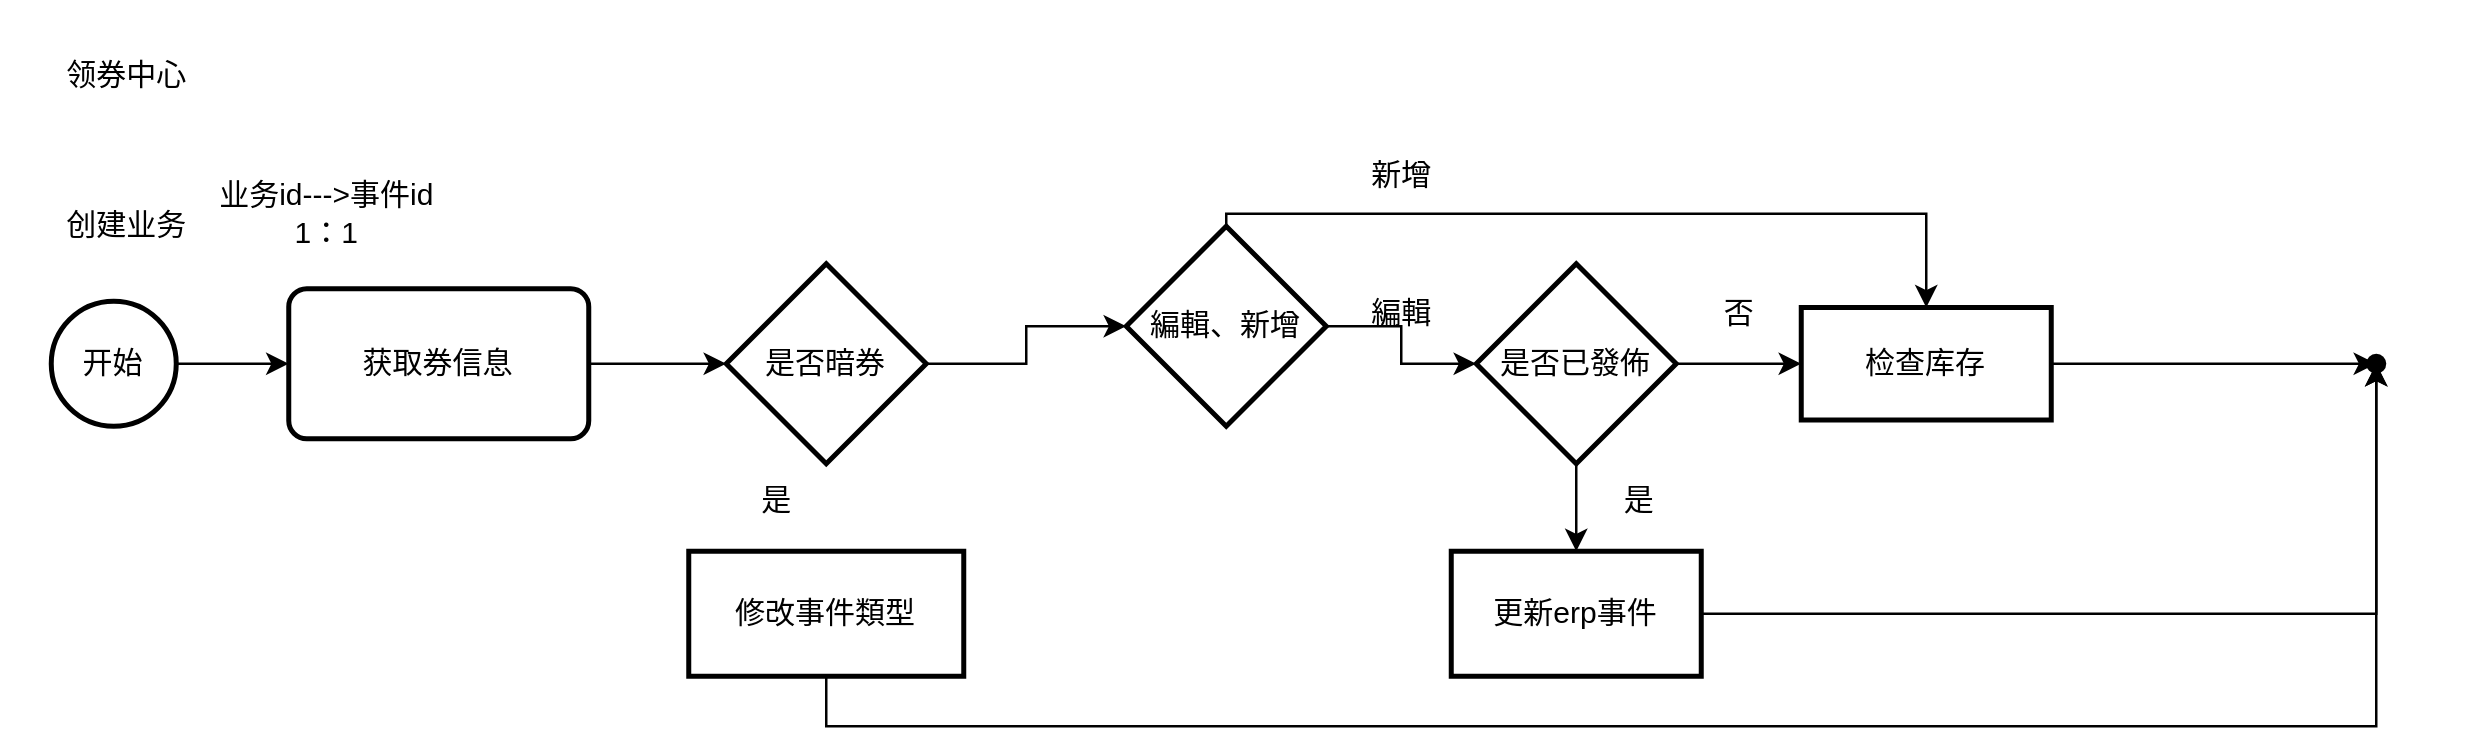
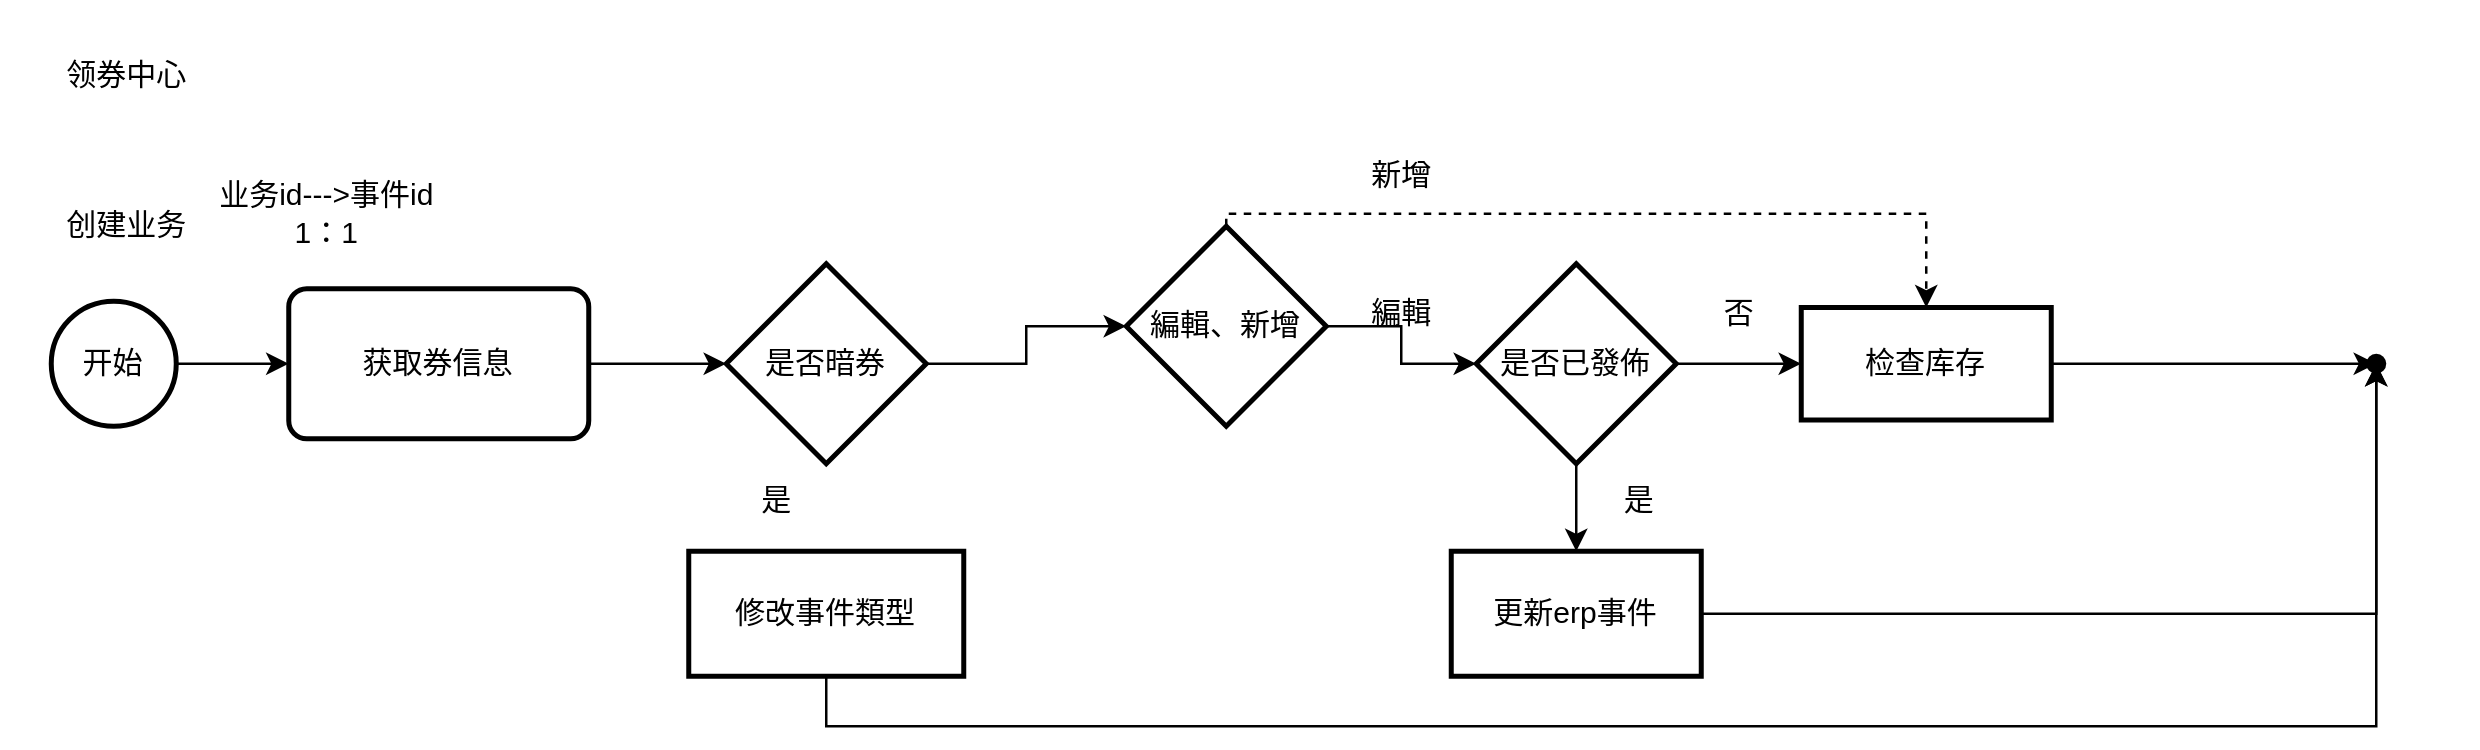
(1611, 214) -> (1611, 214)
